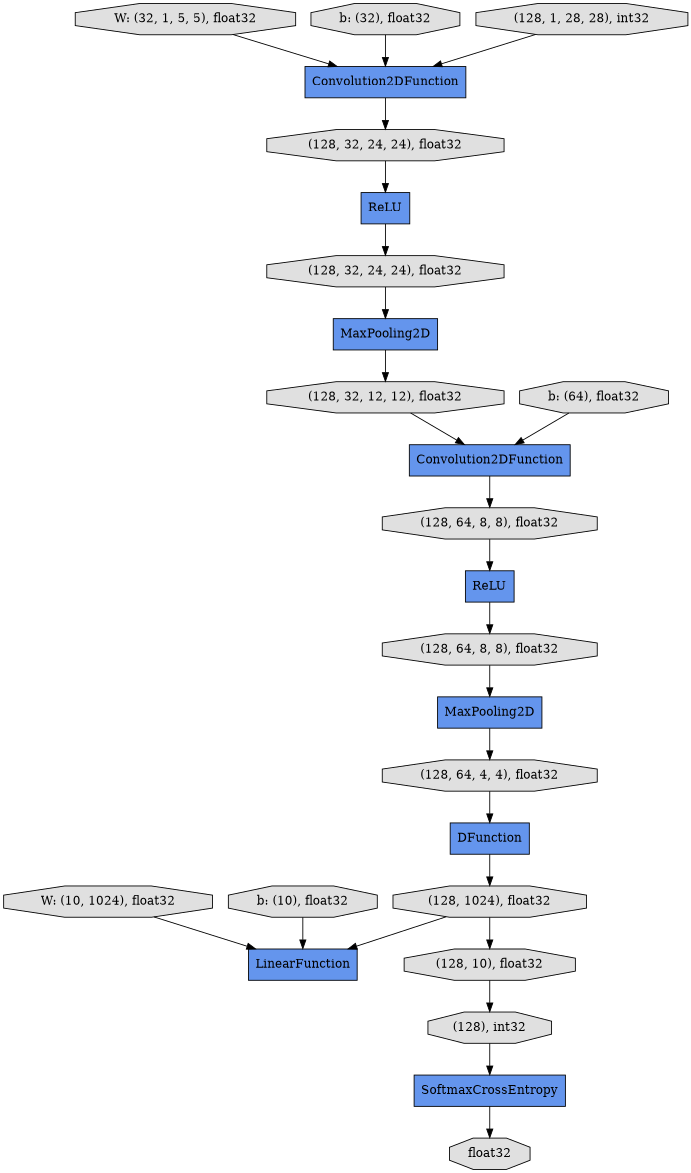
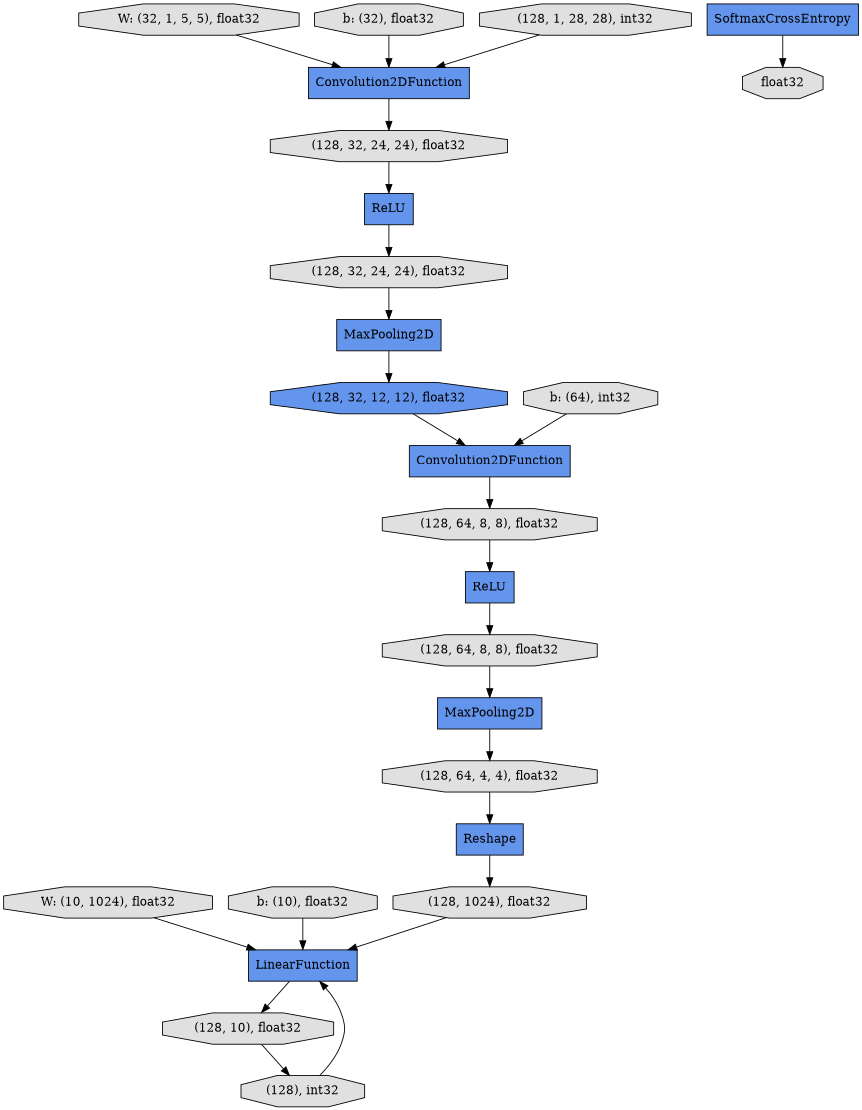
(385, 397) -> (389, 398)
(594, 397) -> (591, 398)
(490, 839) -> (490, 839)
(490, 929) -> (279, 994)
(490, 1055) -> (344, 1033)
